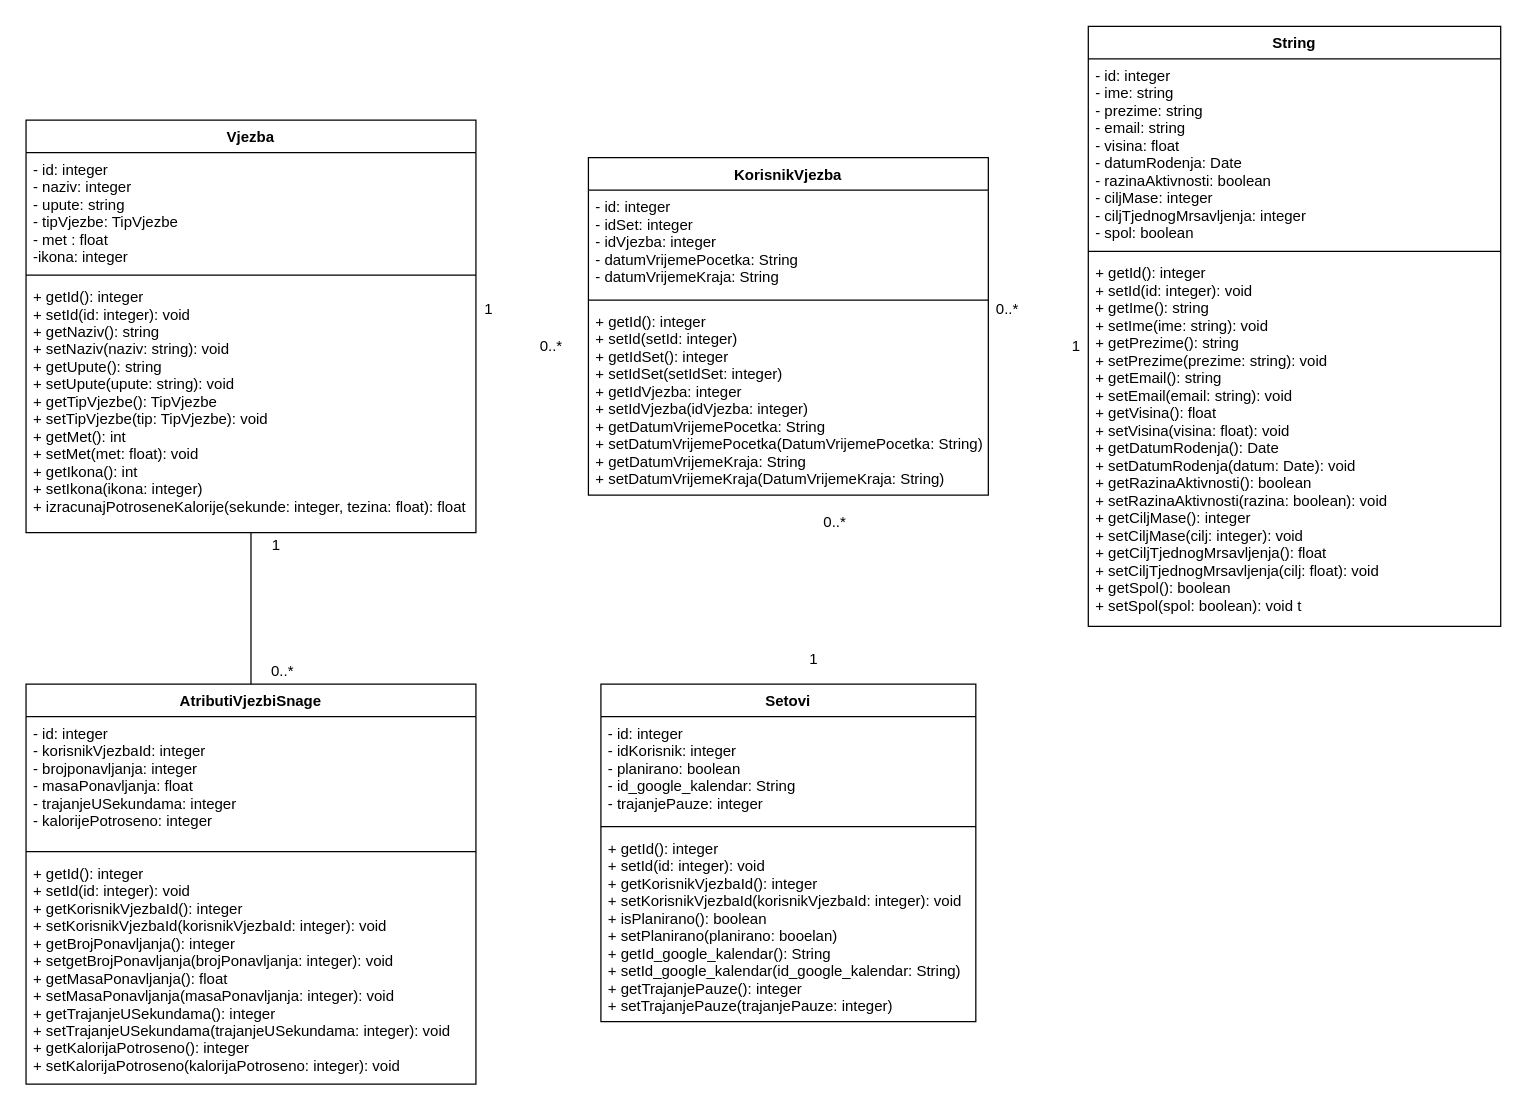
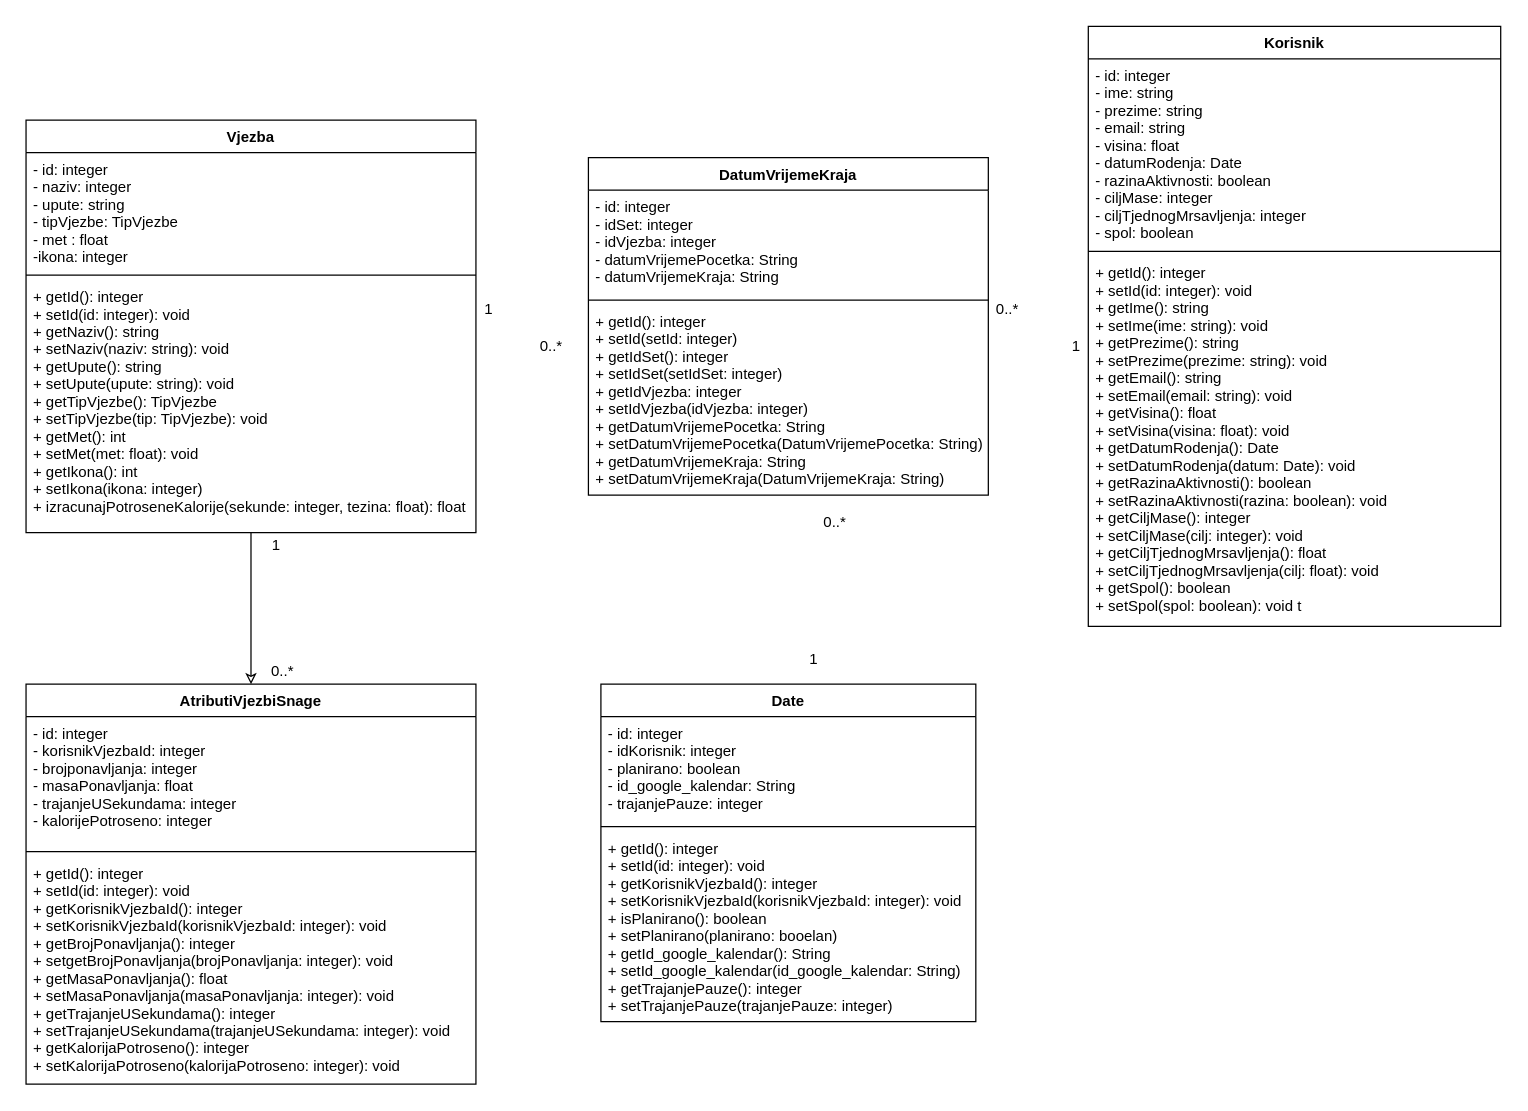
(1294, 43) -> (1294, 43)
(788, 175) -> (788, 175)
(251, 677) -> (251, 674)
(788, 701) -> (788, 701)
